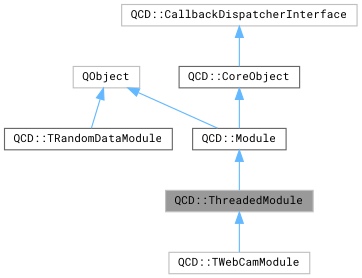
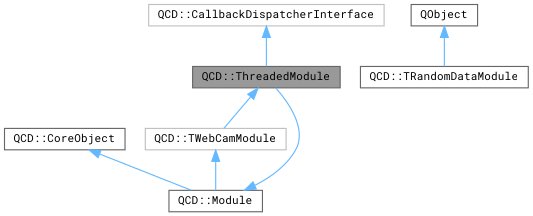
(239, 52) -> (266, 52)
(106, 77) -> (444, 15)
(178, 110) -> (216, 176)
(239, 201) -> (266, 77)
